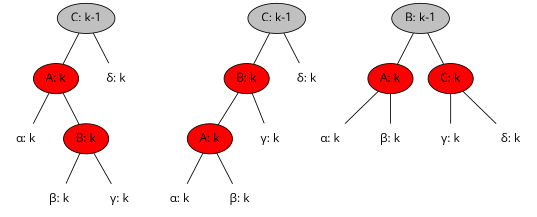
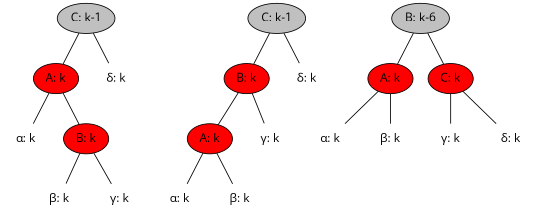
(421, 18) -> (421, 18)
